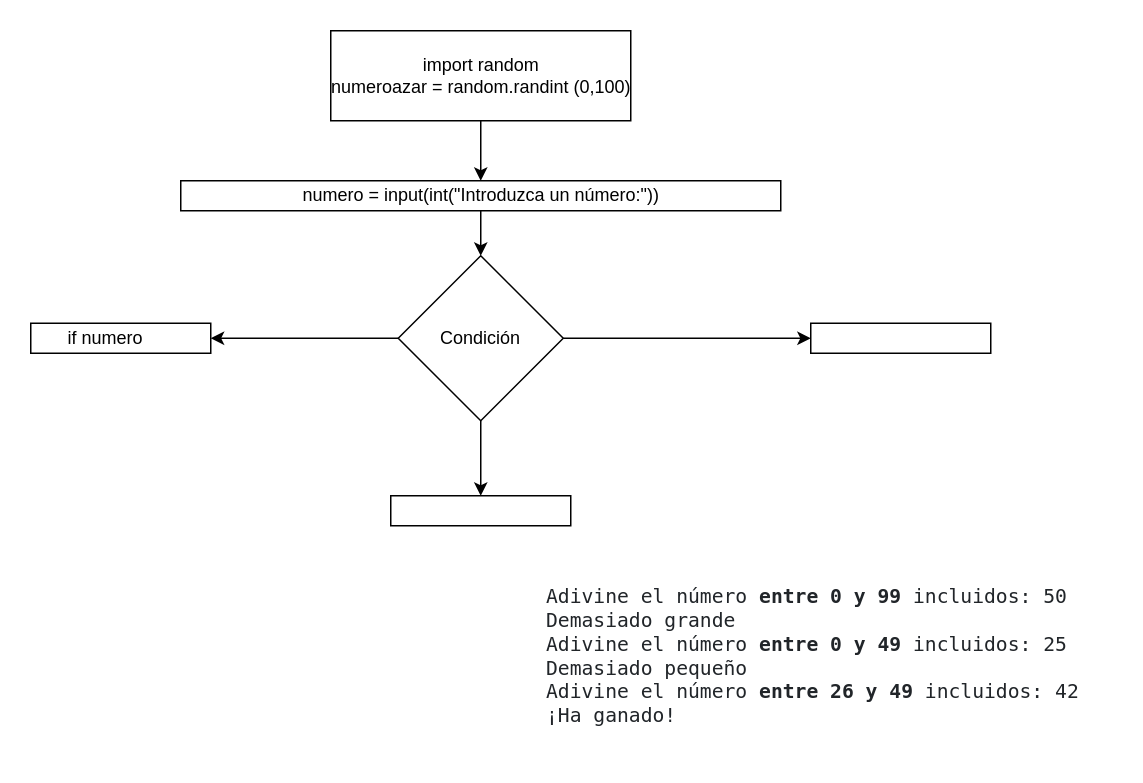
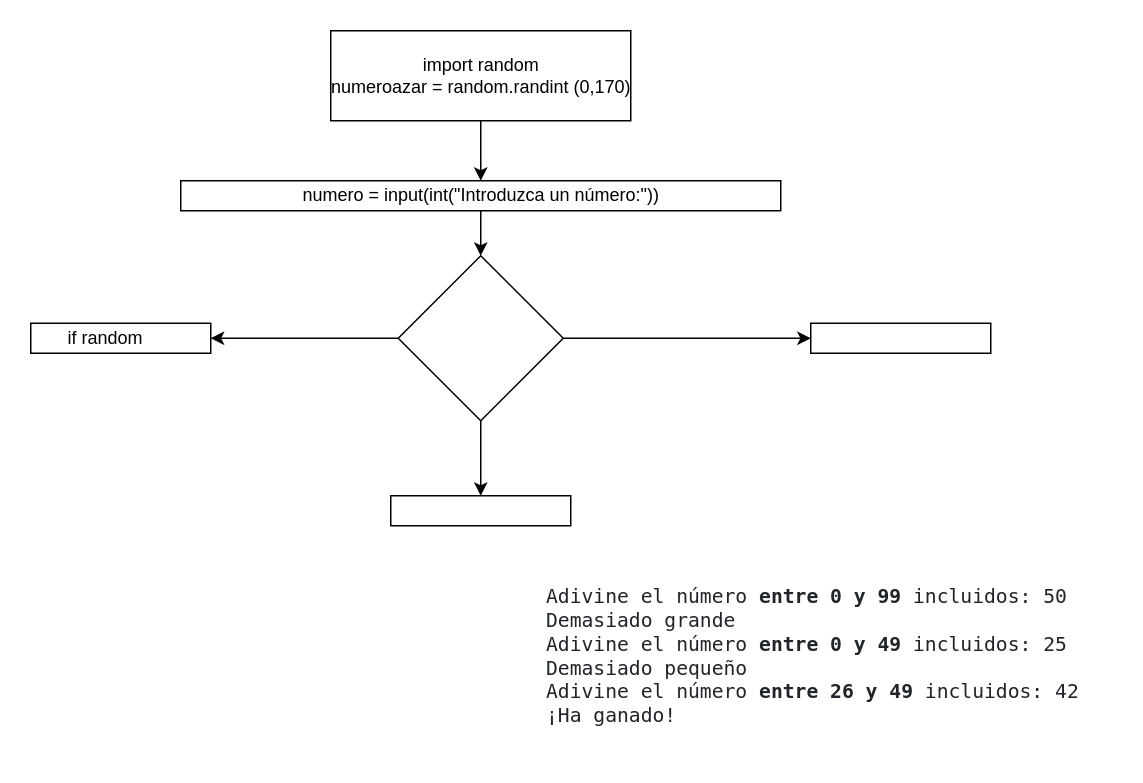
(482, 76) -> (482, 76)
(106, 338) -> (106, 338)
(481, 338) -> none
